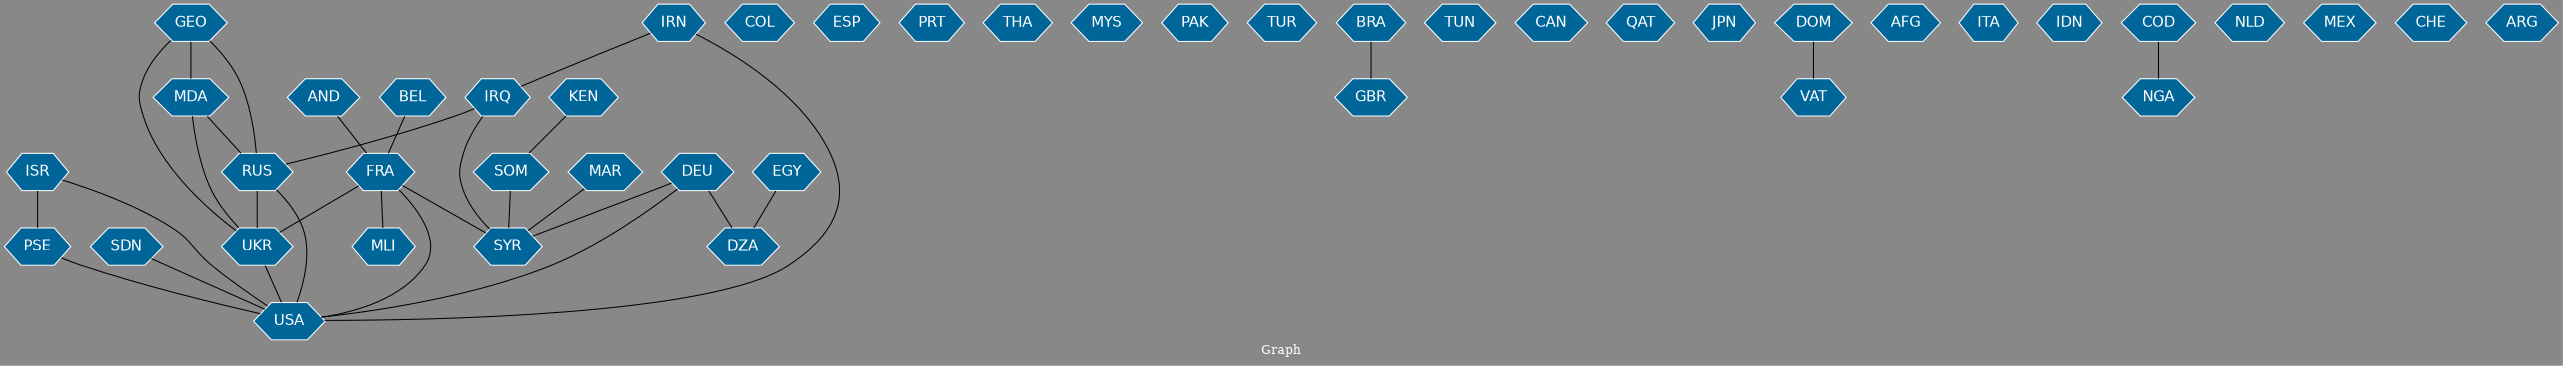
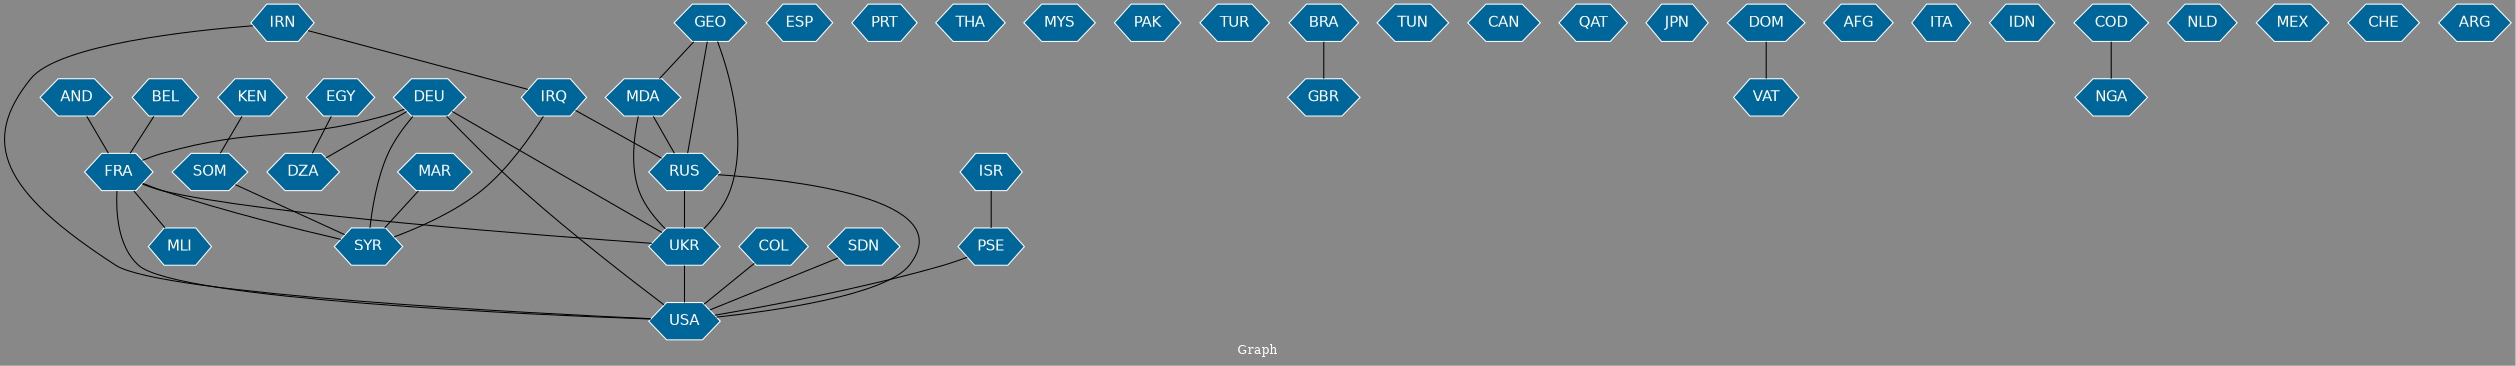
none -> (273, 134)
none -> (557, 172)
(174, 229) -> (729, 284)
